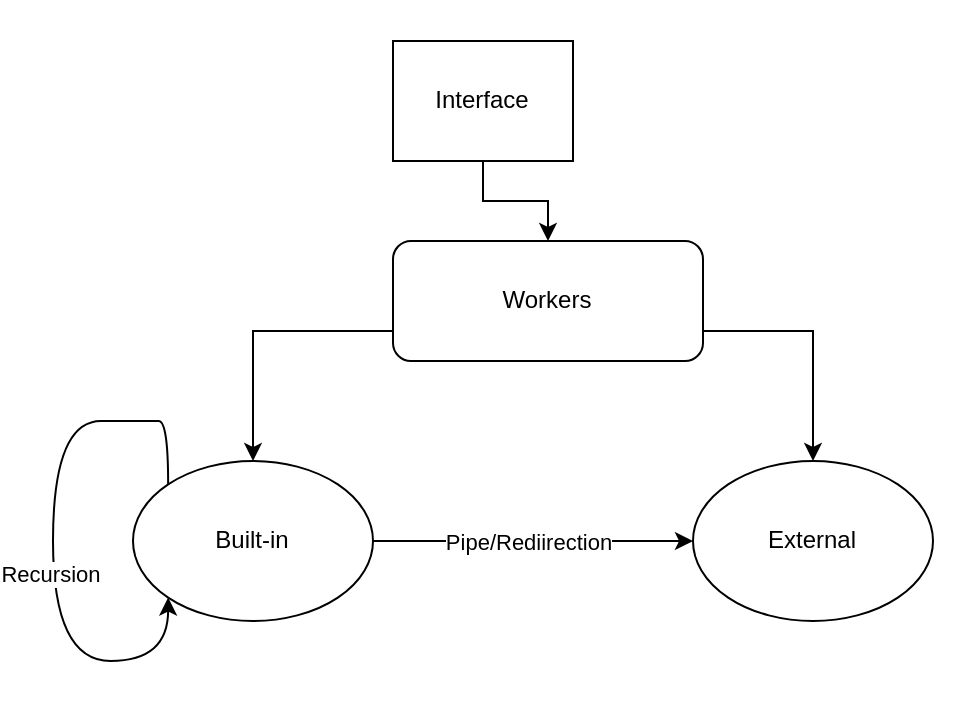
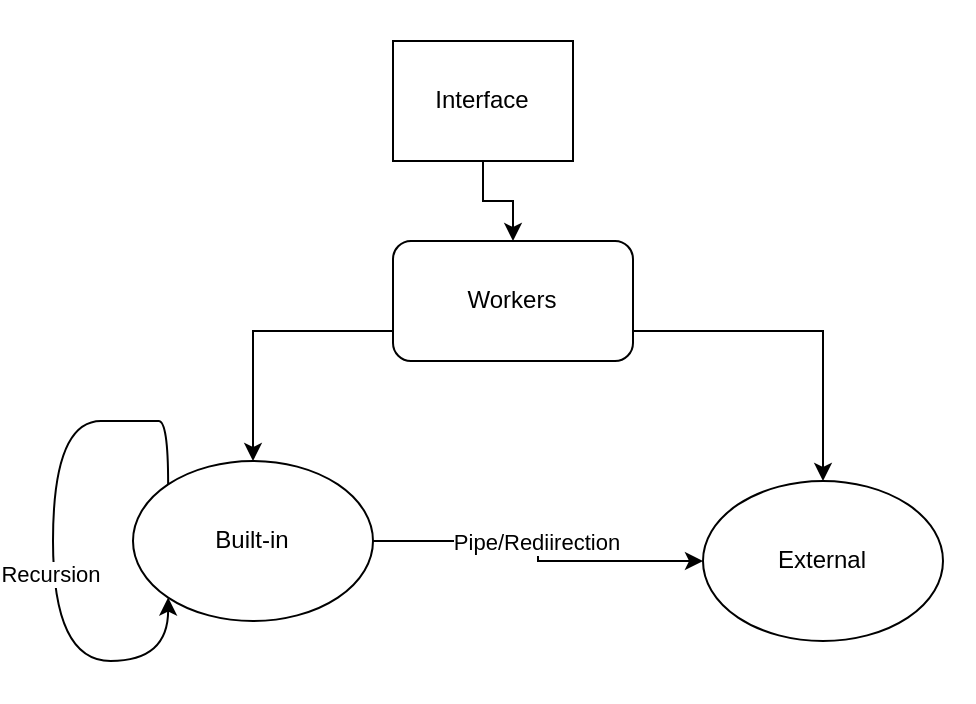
(548, 301) -> (513, 301)
(813, 541) -> (823, 561)
